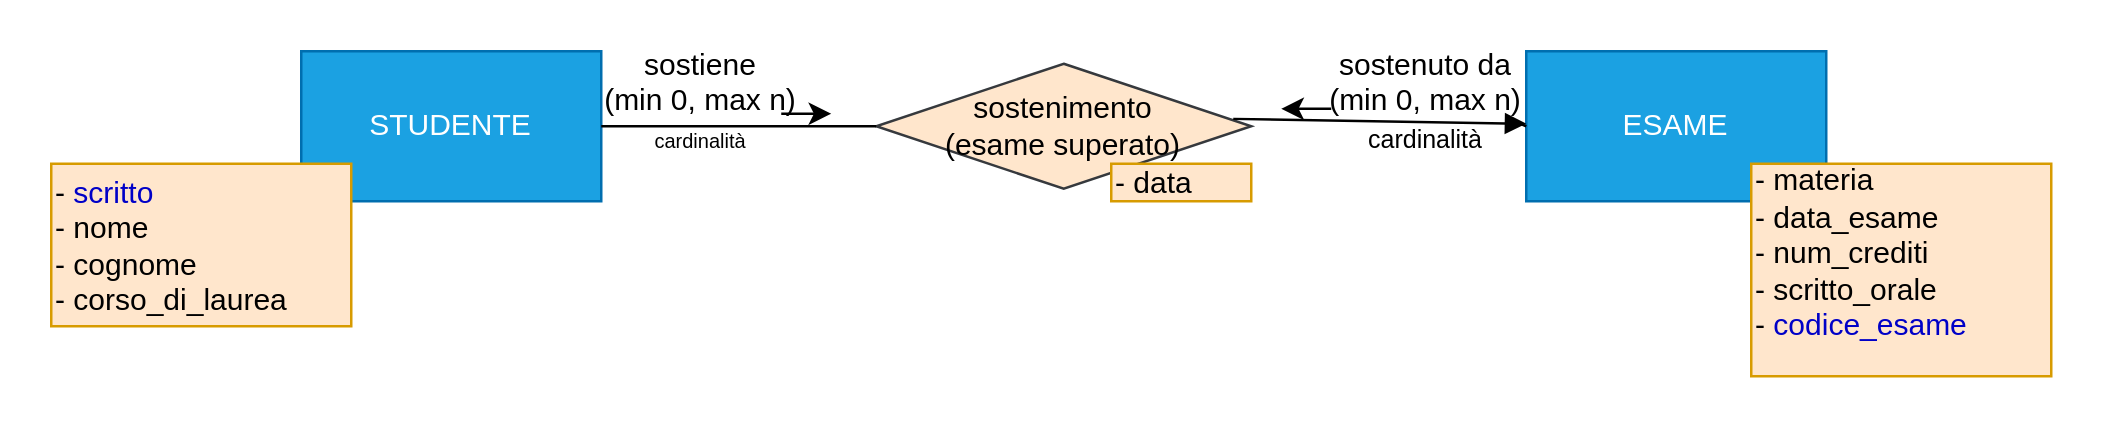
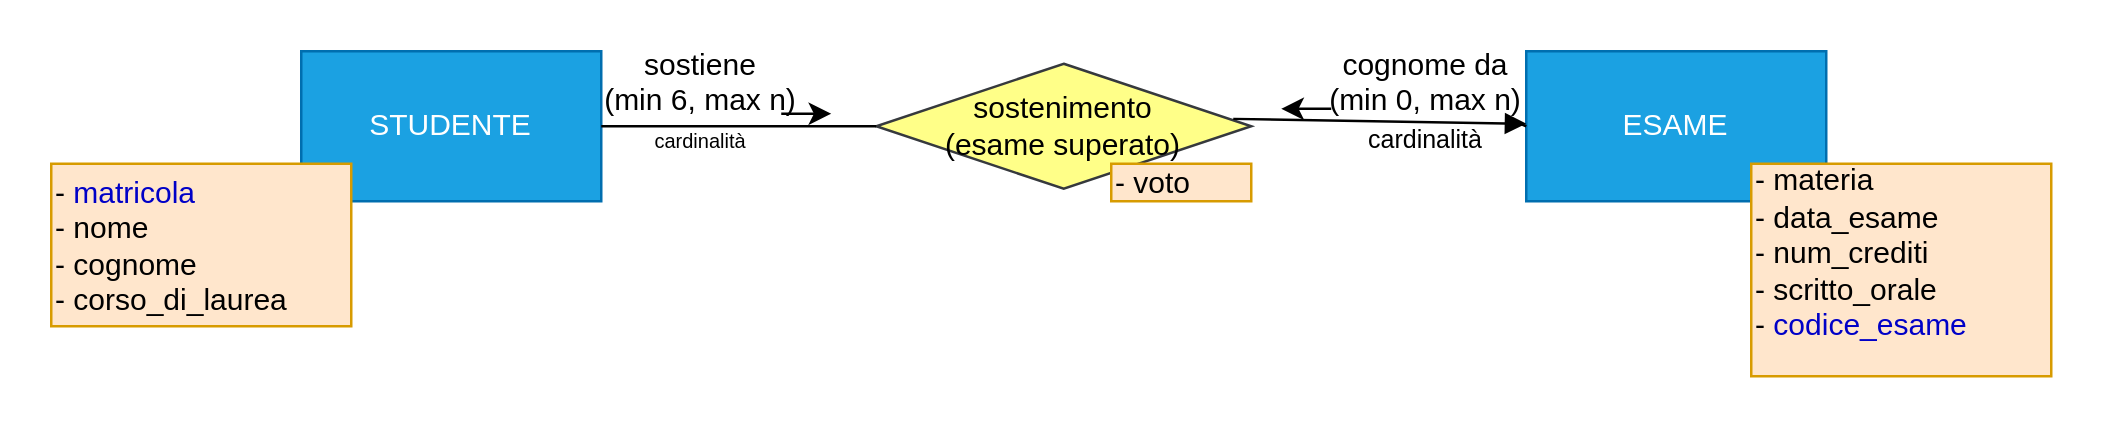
(701, 101) -> (701, 101)
(1426, 101) -> (1426, 101)
(1064, 126) -> (1064, 126)
(1163, 184) -> (1163, 184)
(187, 246) -> (187, 246)
